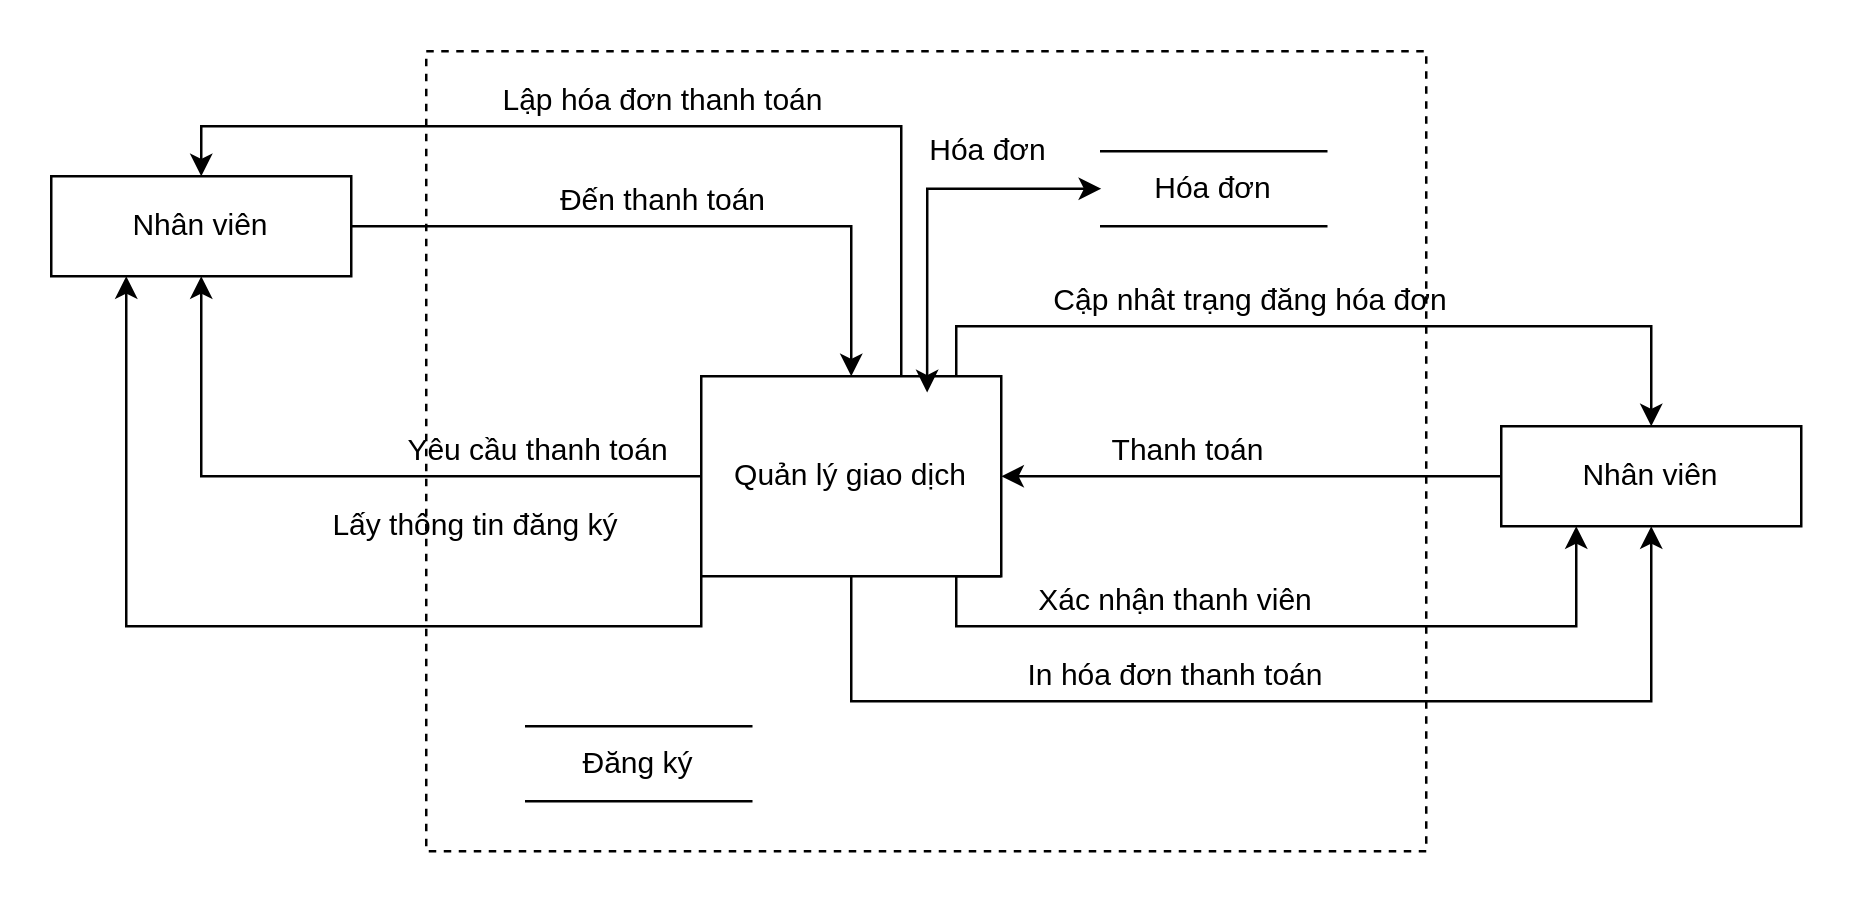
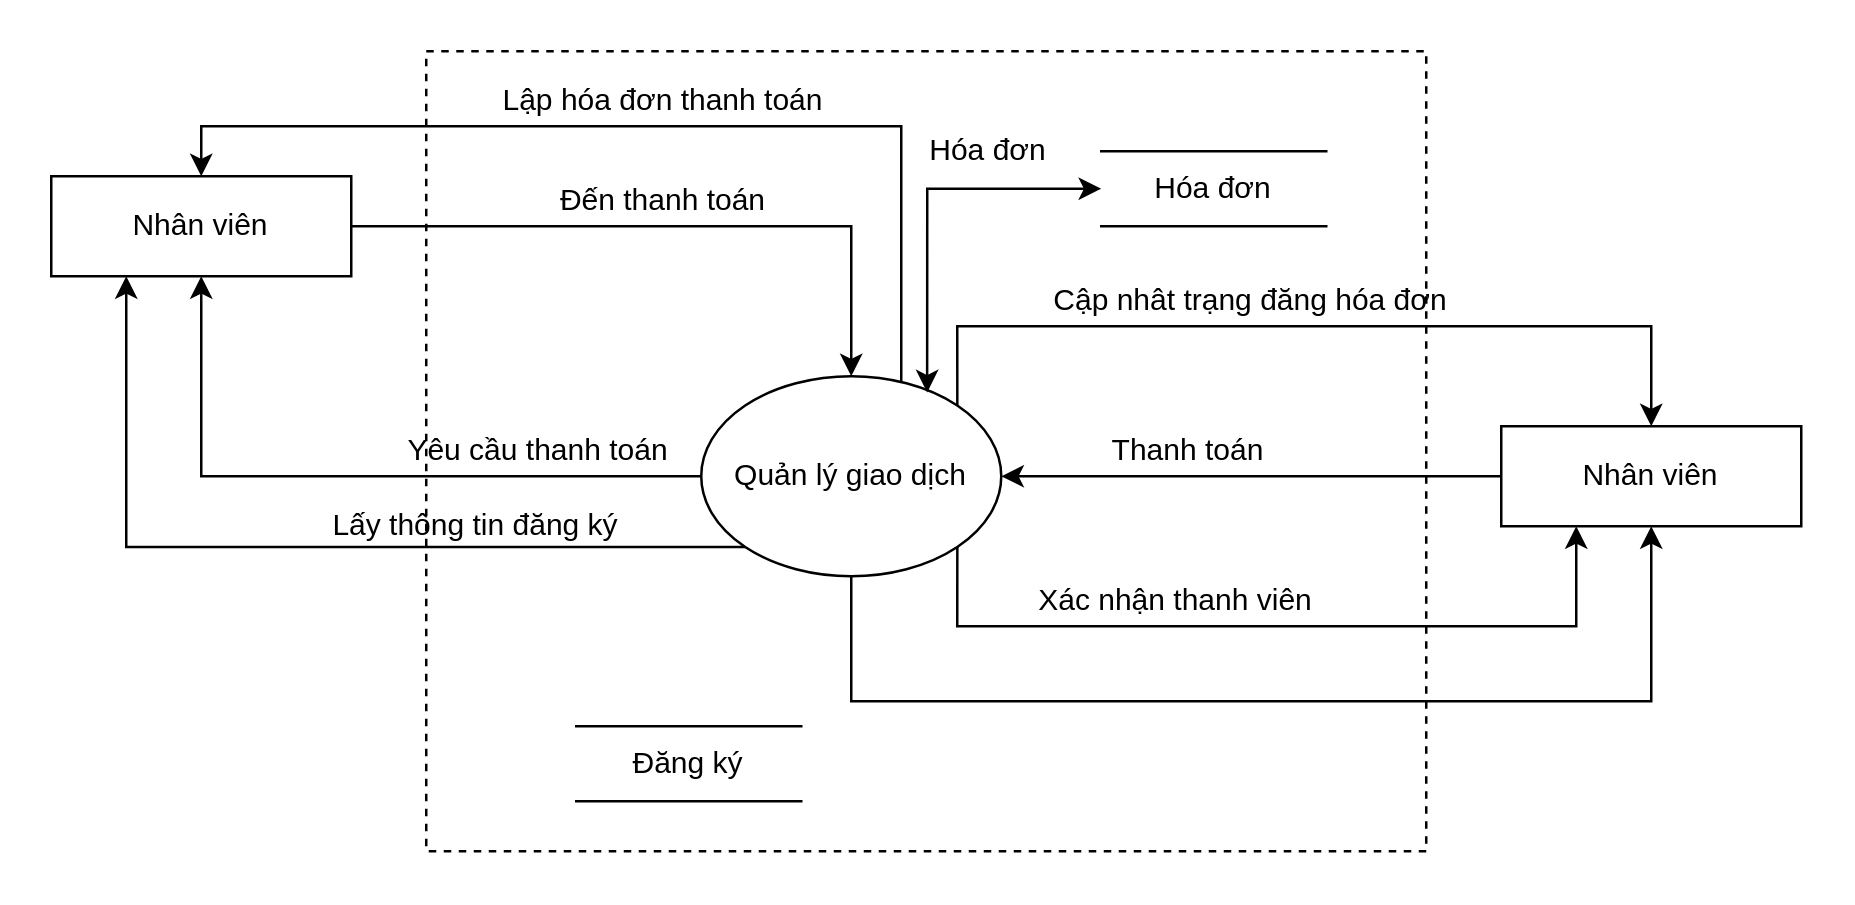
(851, 476) -> (851, 476)
(1176, 676) -> none
(639, 764) -> (689, 764)
